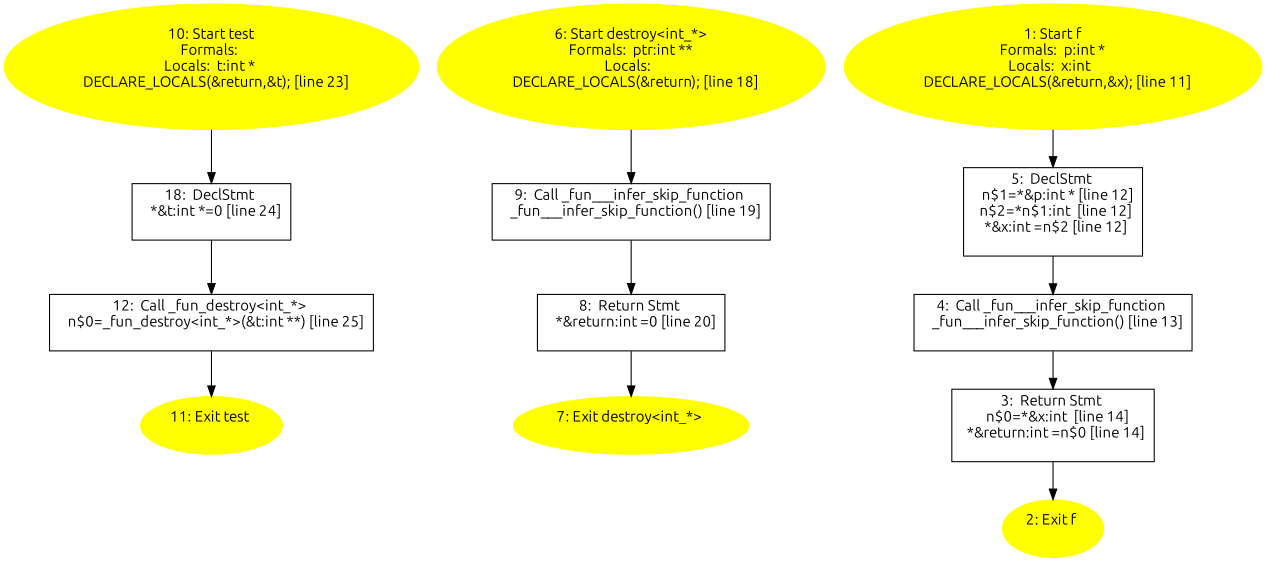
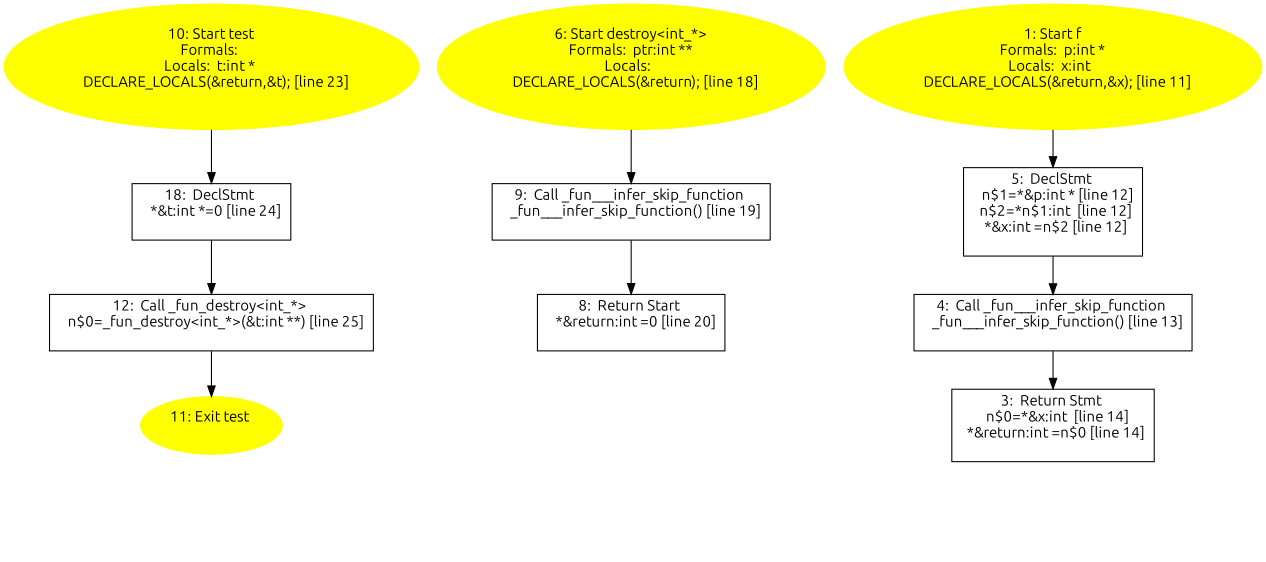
(631, 323) -> (631, 323)
(631, 425) -> none
(1053, 529) -> none
